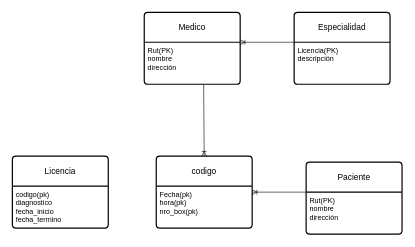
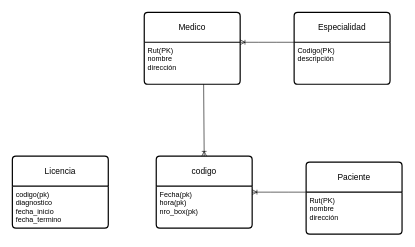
(320, 55) -> (318, 55)
